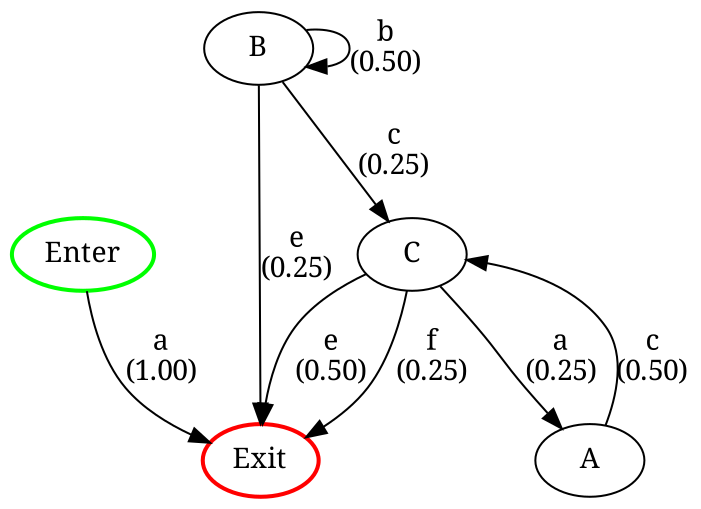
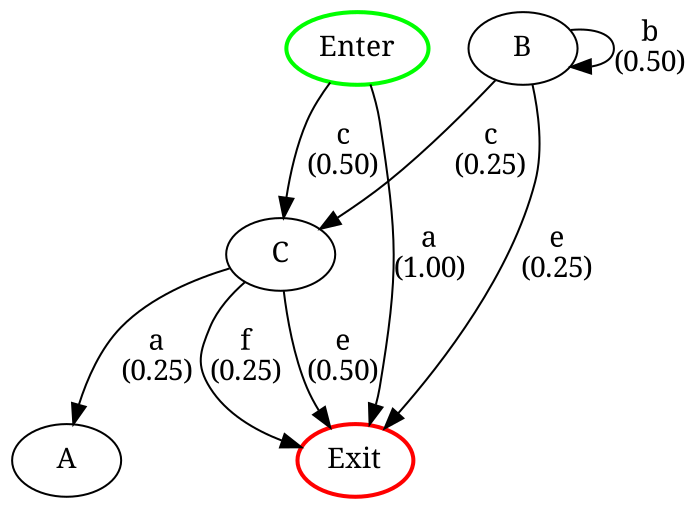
(594, 313) -> (301, 137)
